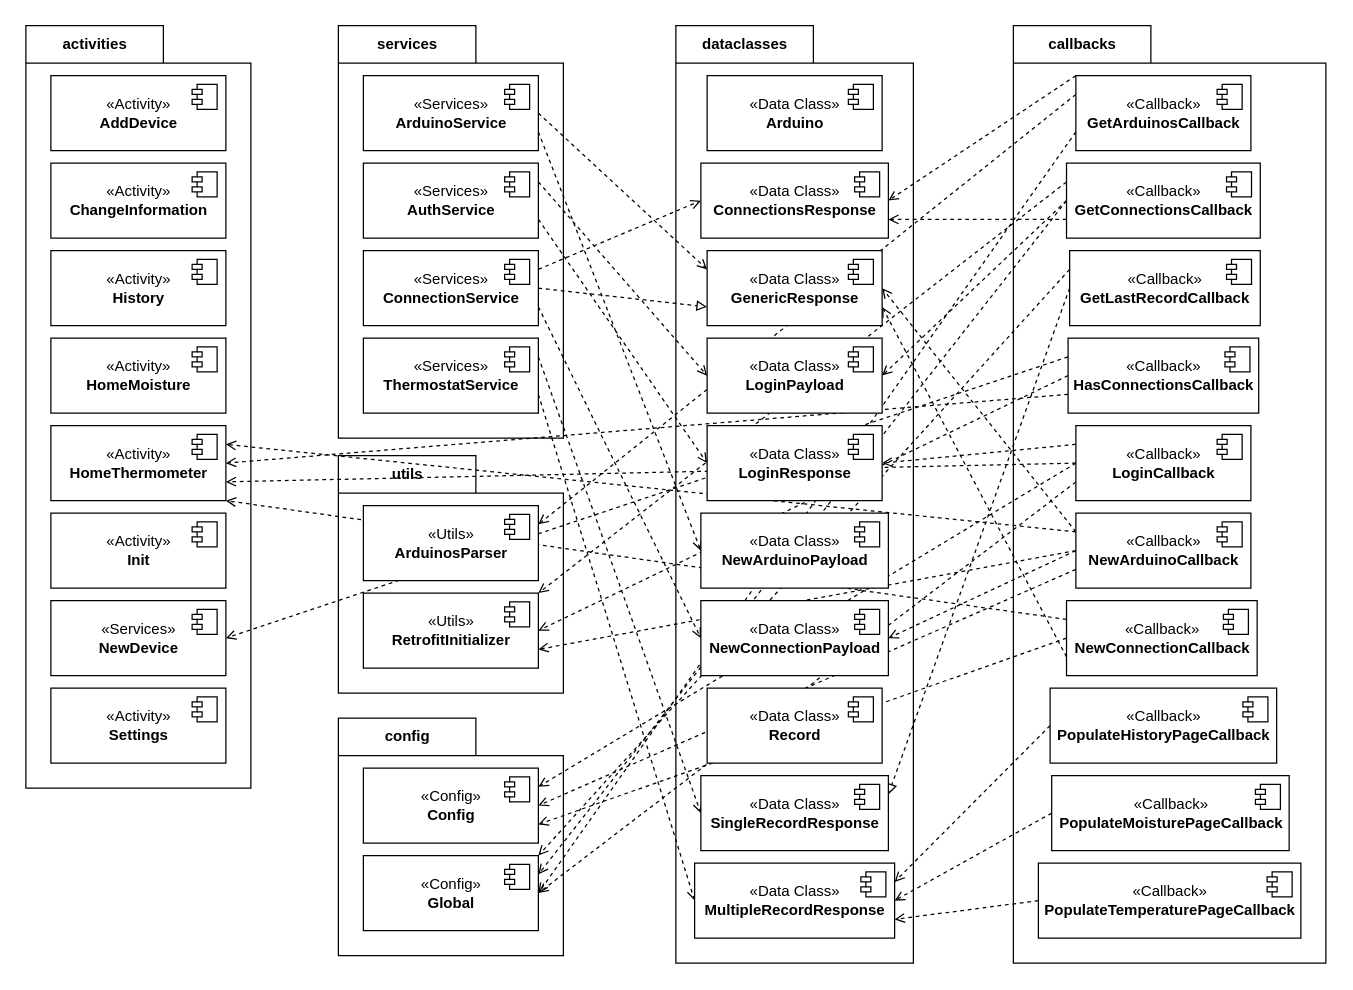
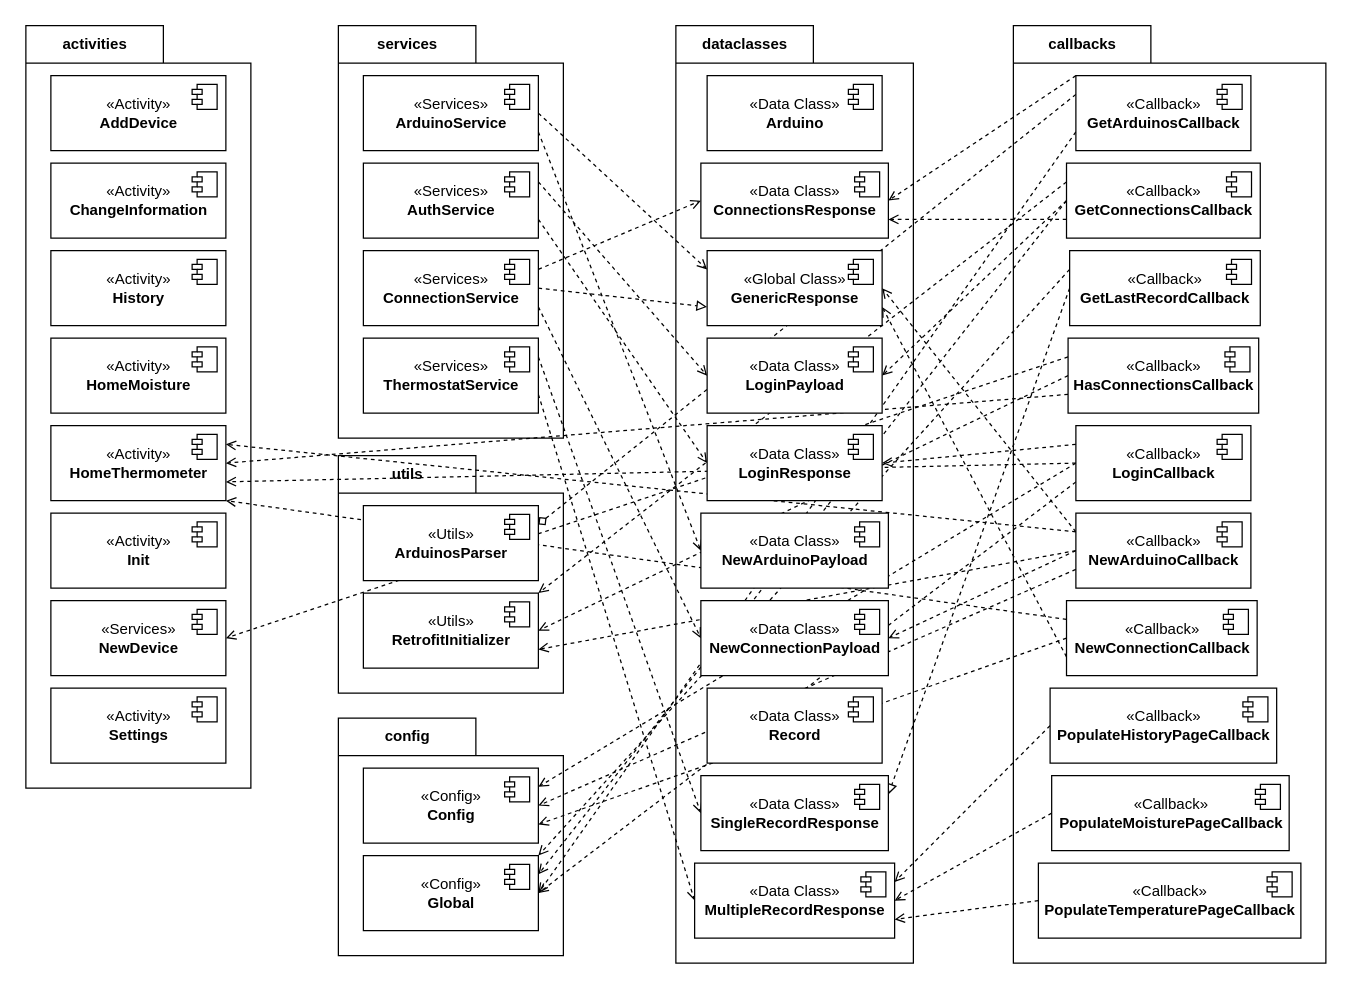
(795, 288) -> (795, 288)
(544, 519) -> (546, 518)
